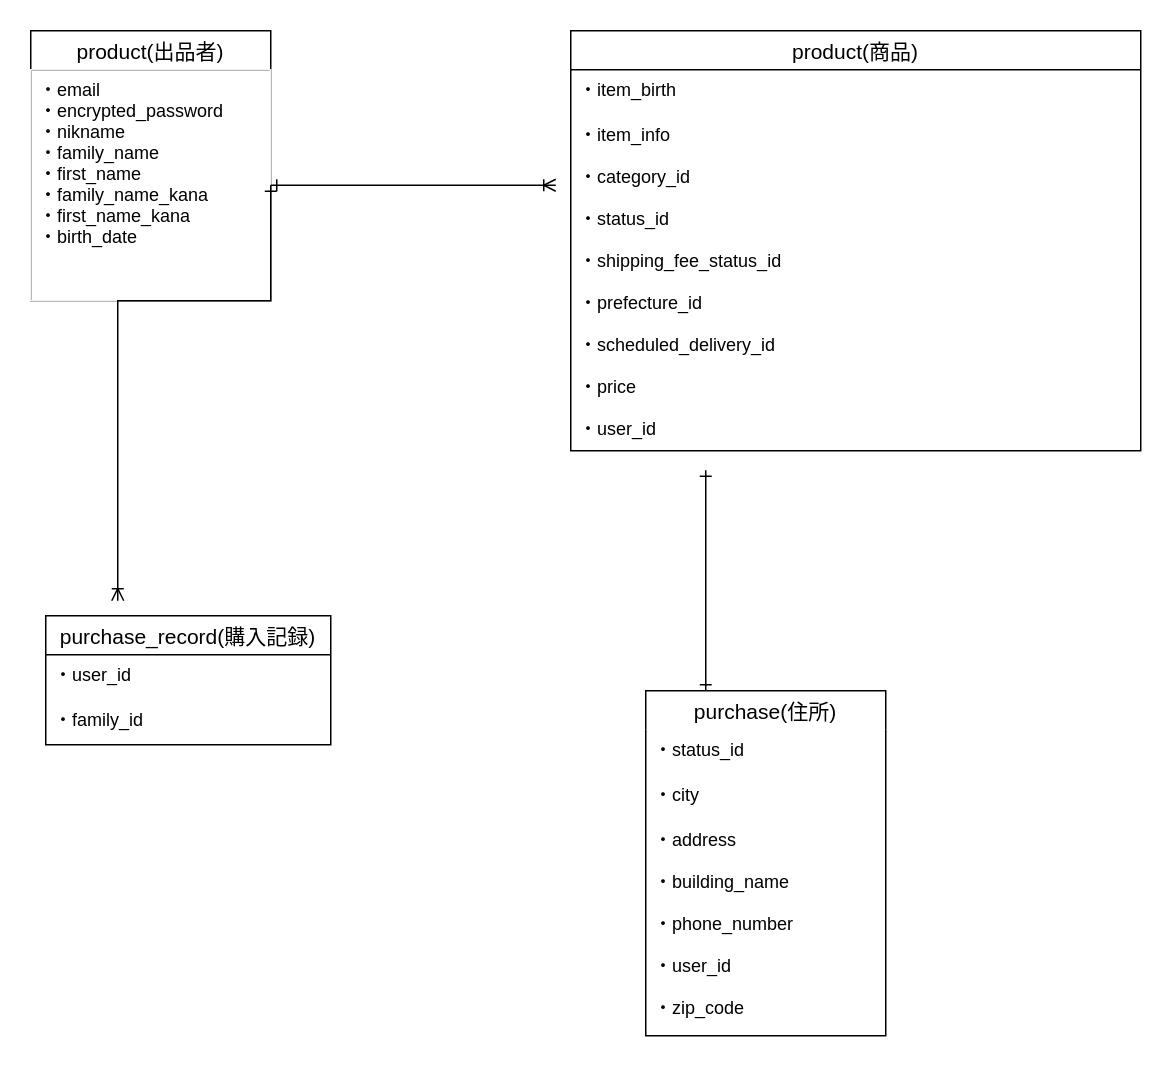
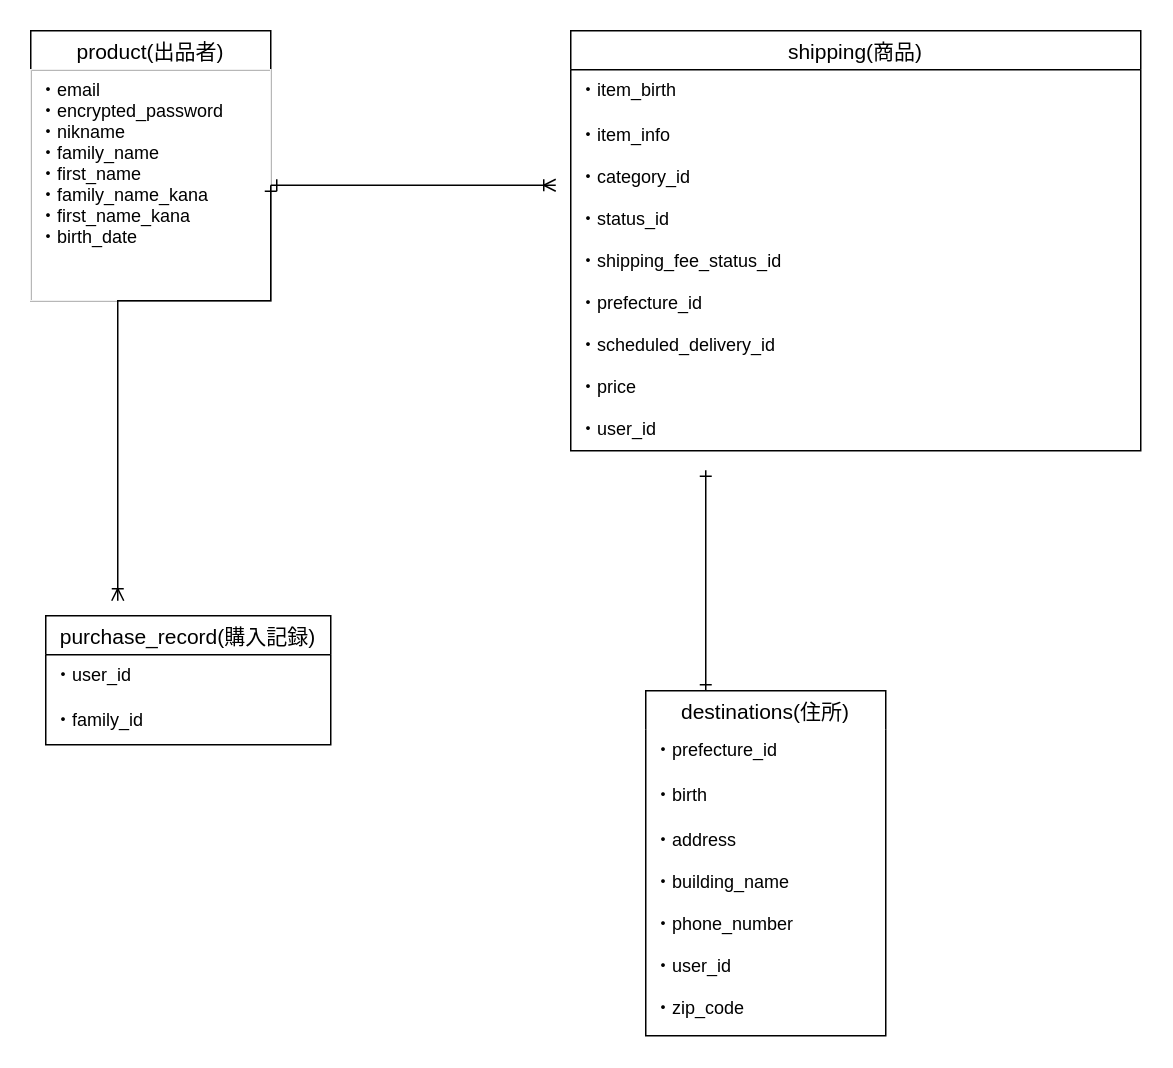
(855, 52) -> (855, 52)
(765, 712) -> (765, 712)
(706, 750) -> (726, 750)
(681, 795) -> (686, 795)
